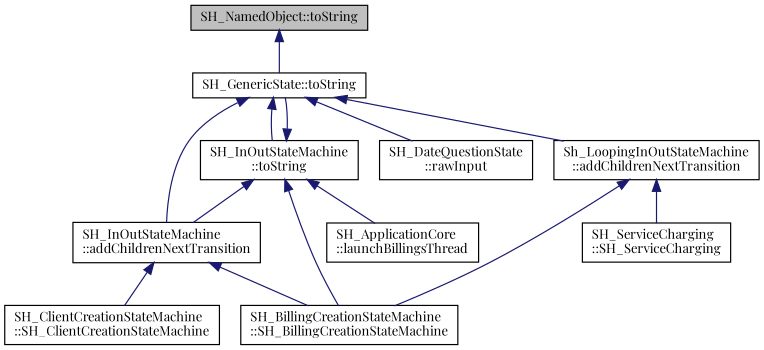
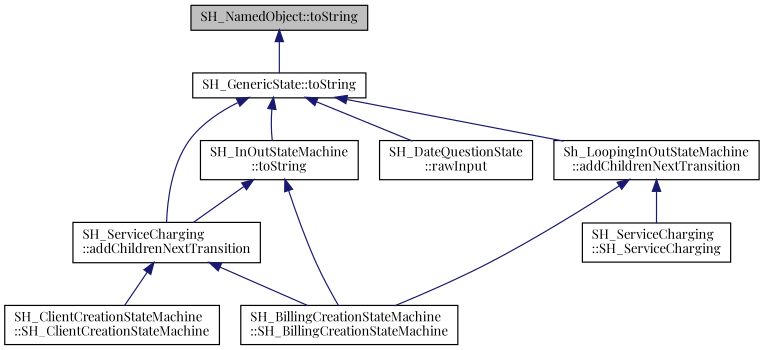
(287, 113) -> none
(167, 243) -> (167, 243)
(403, 243) -> none
